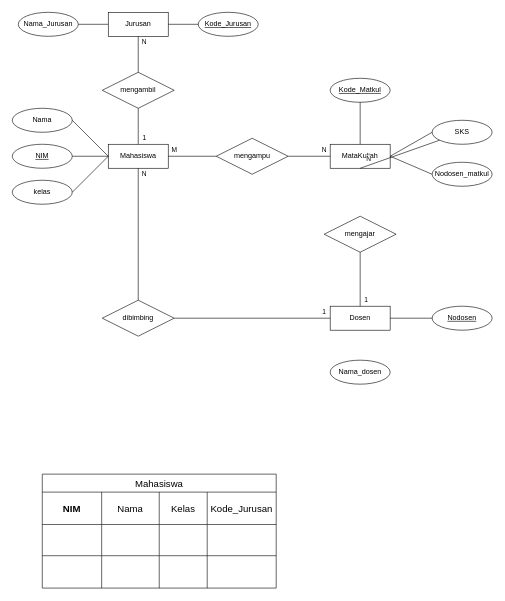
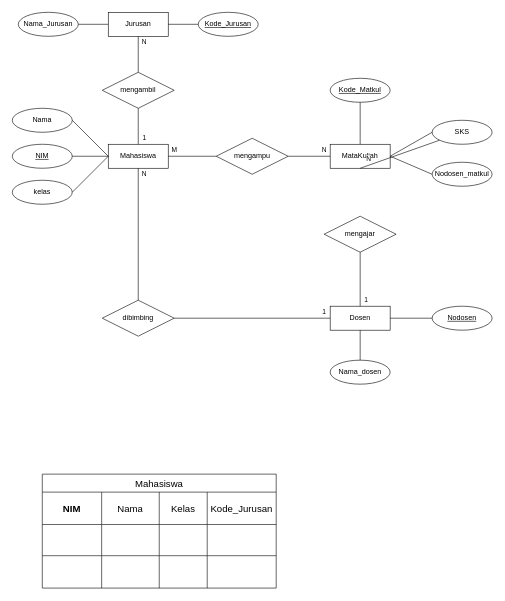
none -> (360, 345)
